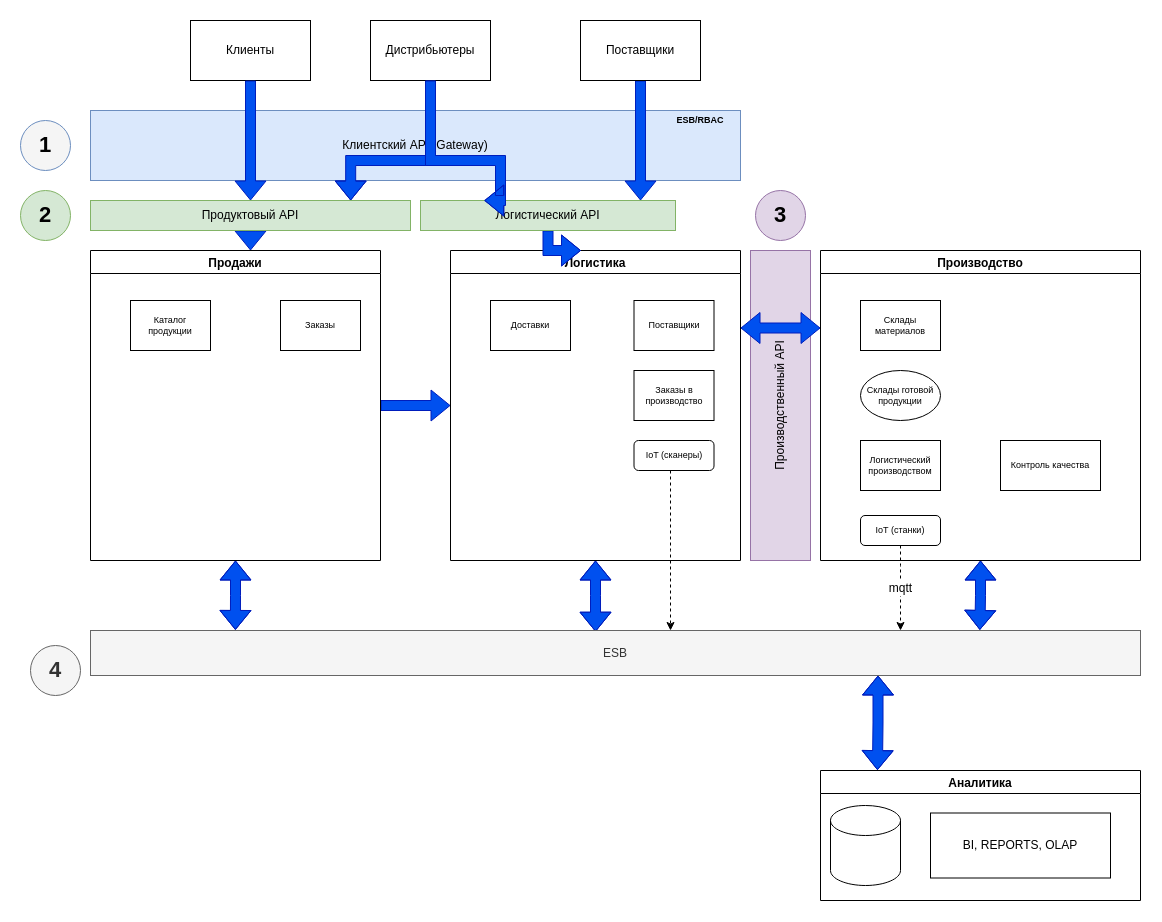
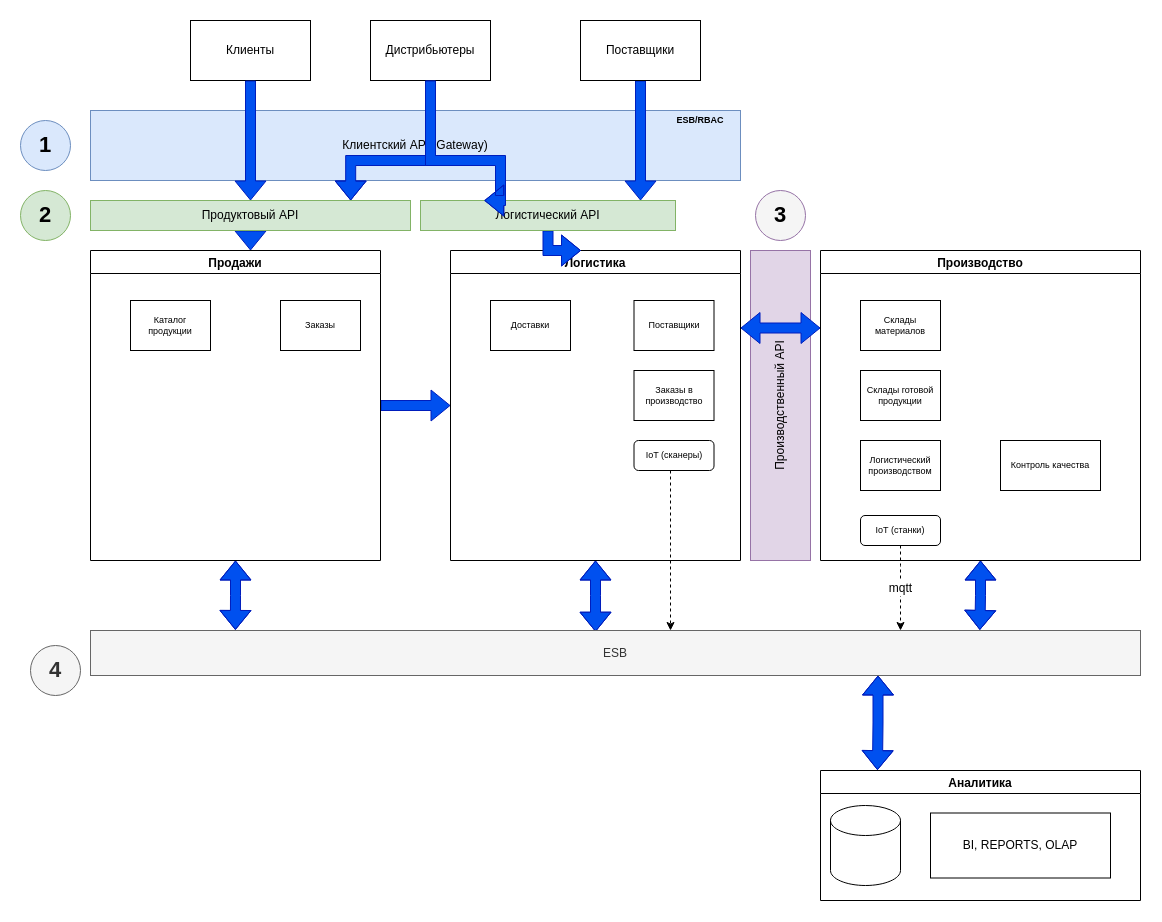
(46, 146) -> (46, 146)
(781, 216) -> (781, 216)
(901, 396) -> (901, 396)
